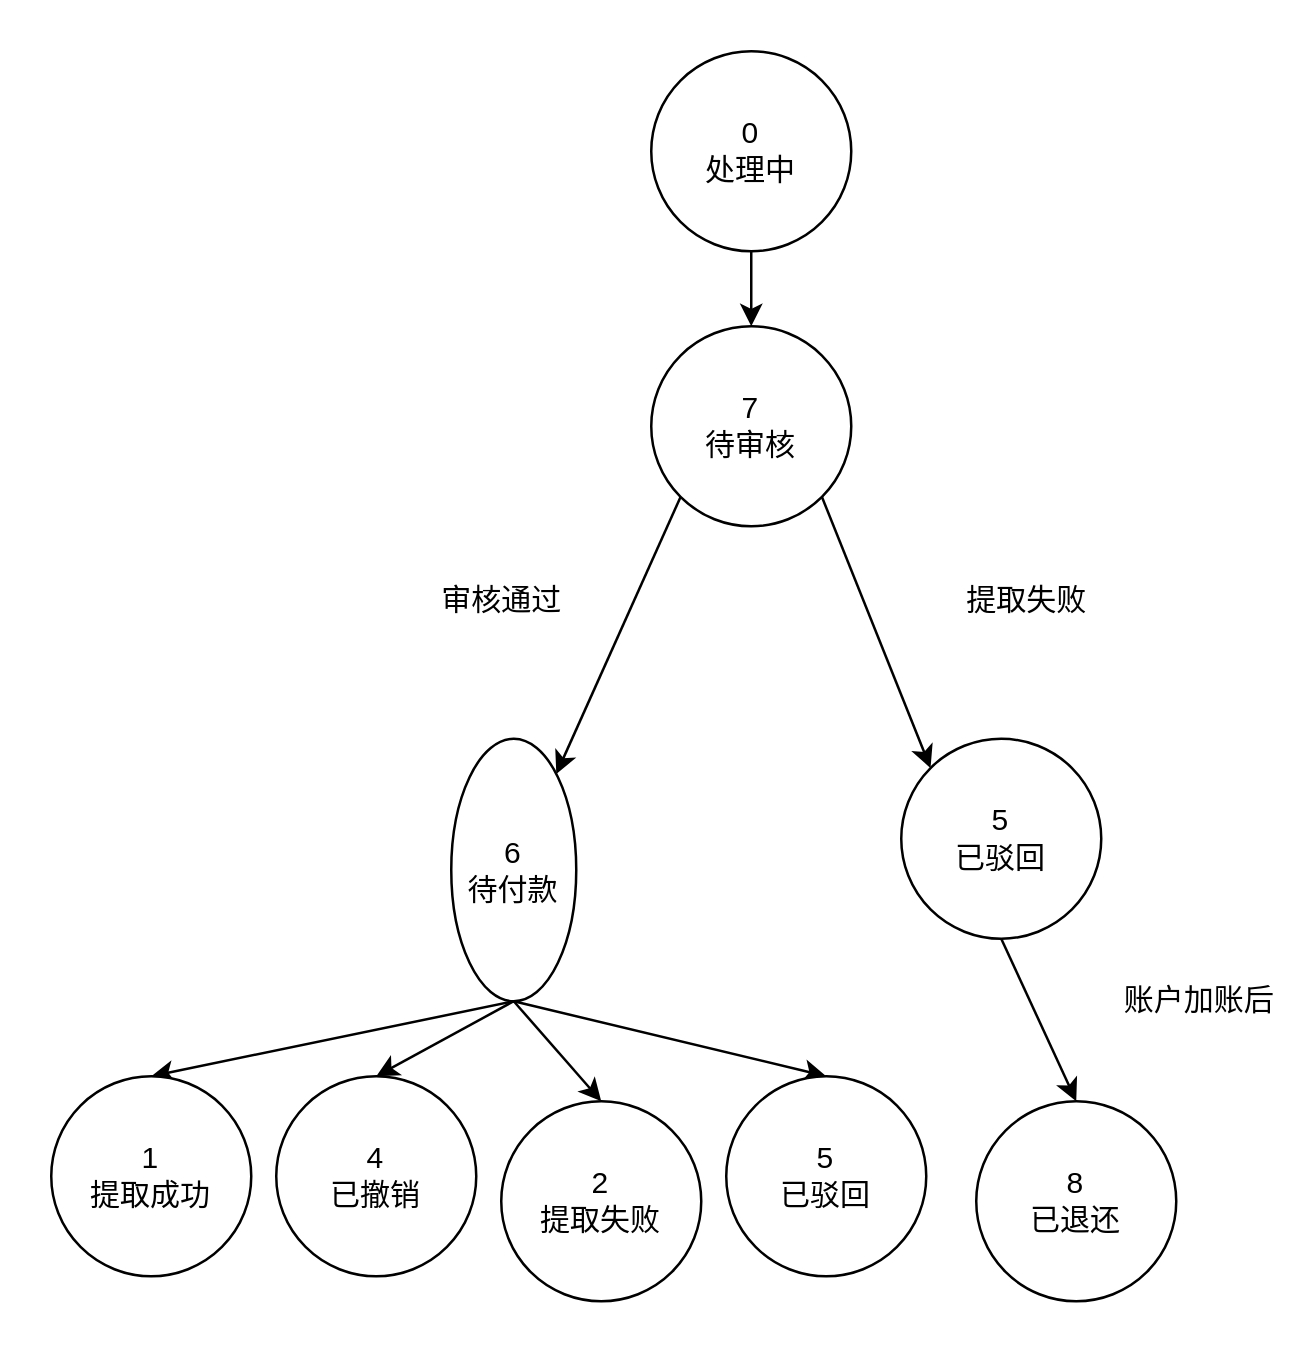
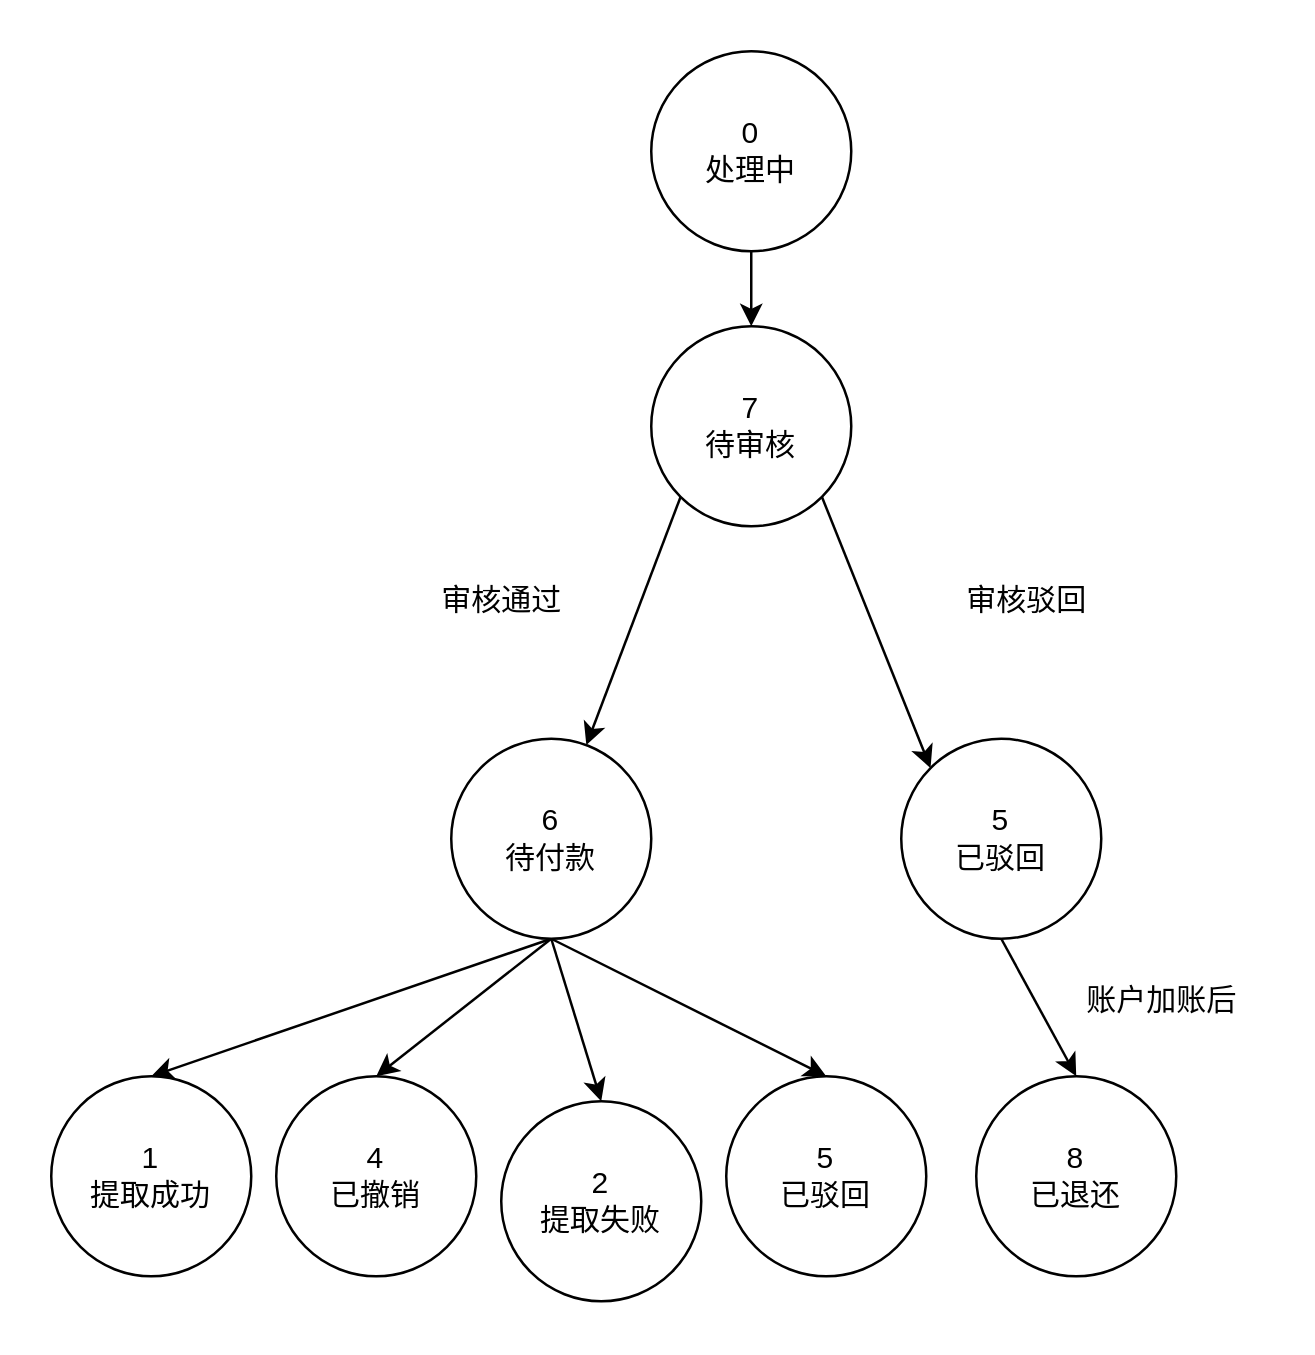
(1028, 601) -> (1028, 601)
(514, 870) -> (551, 839)
(1199, 1001) -> (1161, 1001)
(1076, 1201) -> (1076, 1176)
